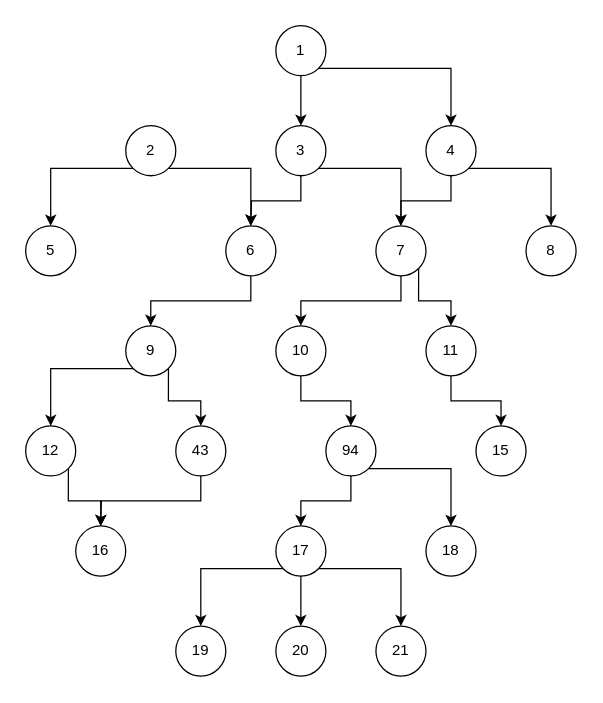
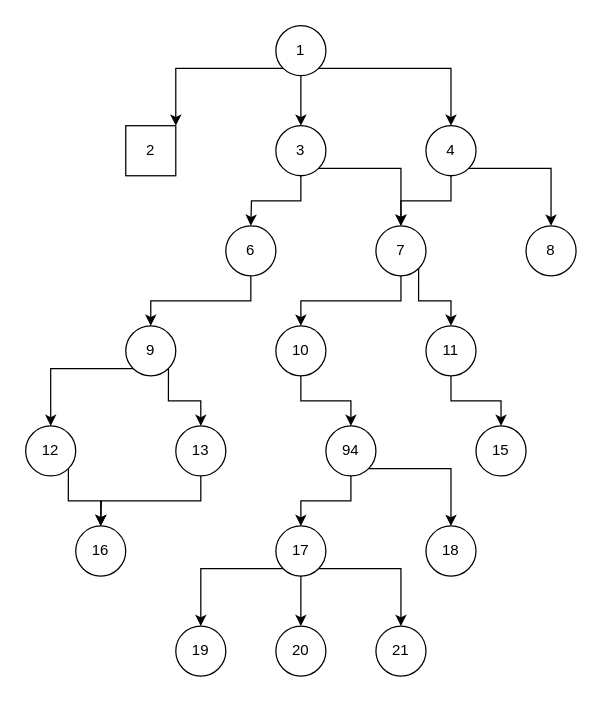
none -> (205, 68)
(151, 151) -> (151, 151)
(68, 168) -> none
(224, 168) -> none
(51, 251) -> none
(201, 451) -> (201, 451)
